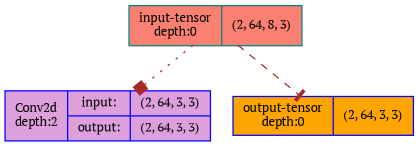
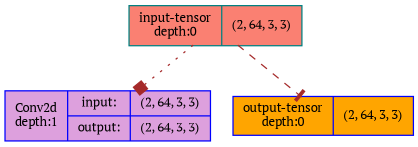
(262, 25) -> (262, 25)
(36, 122) -> (36, 122)
